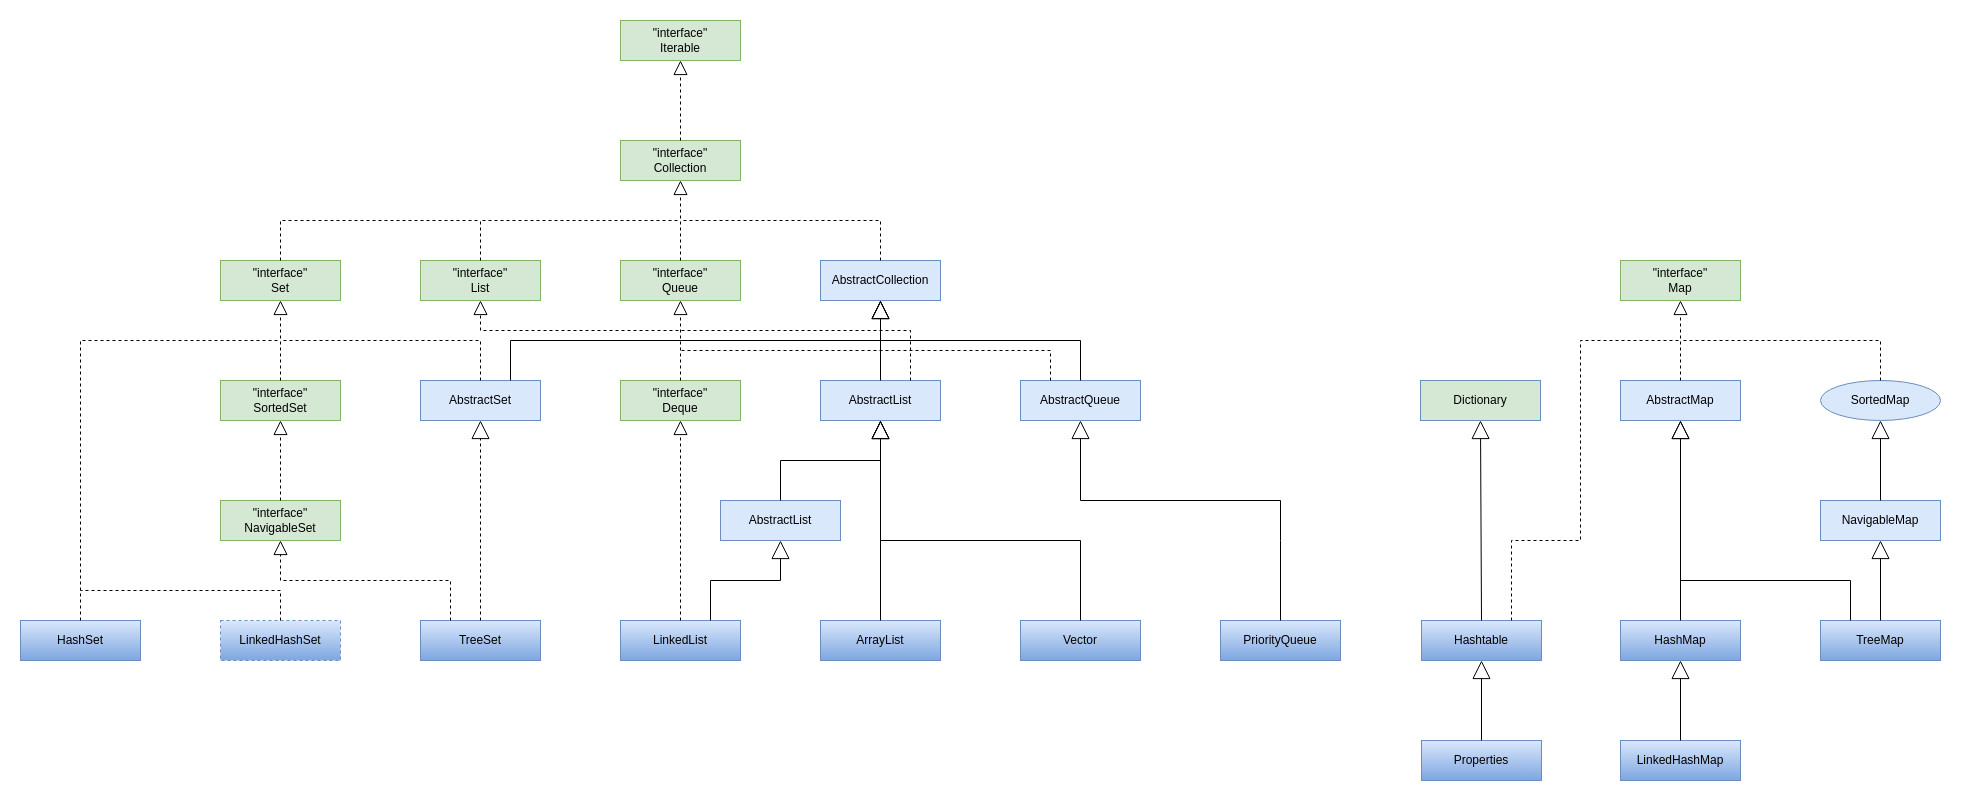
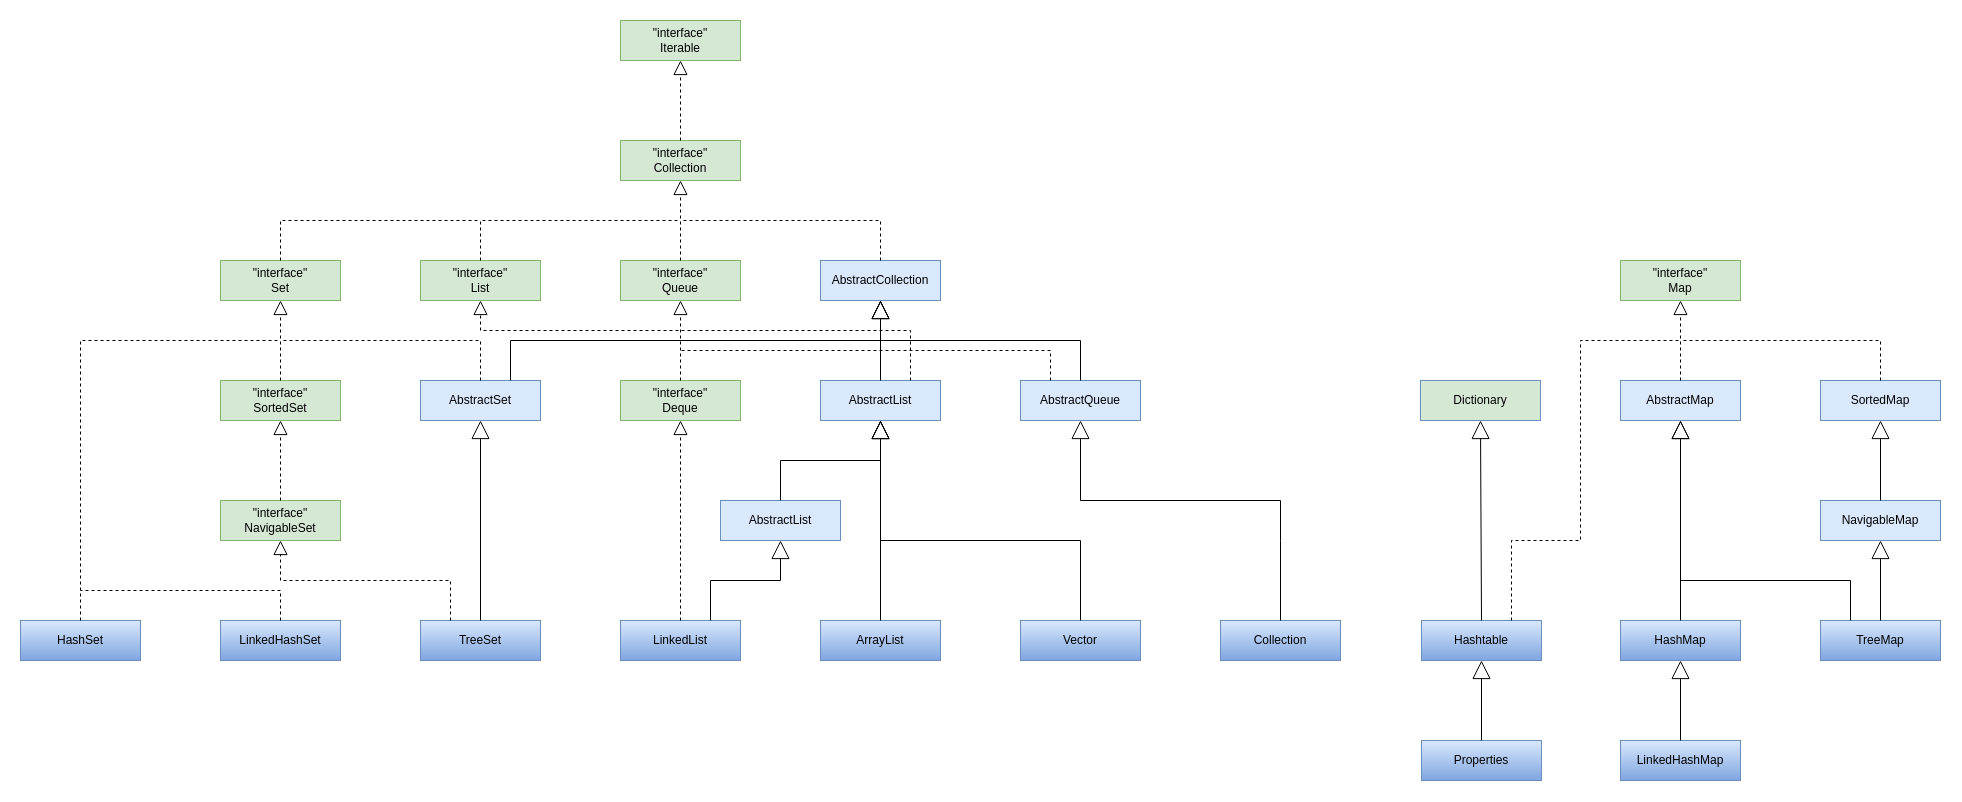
(1881, 401) -> (1881, 401)
(481, 529) -> (481, 529)
(281, 641) -> (281, 641)
(1281, 641) -> (1281, 641)
